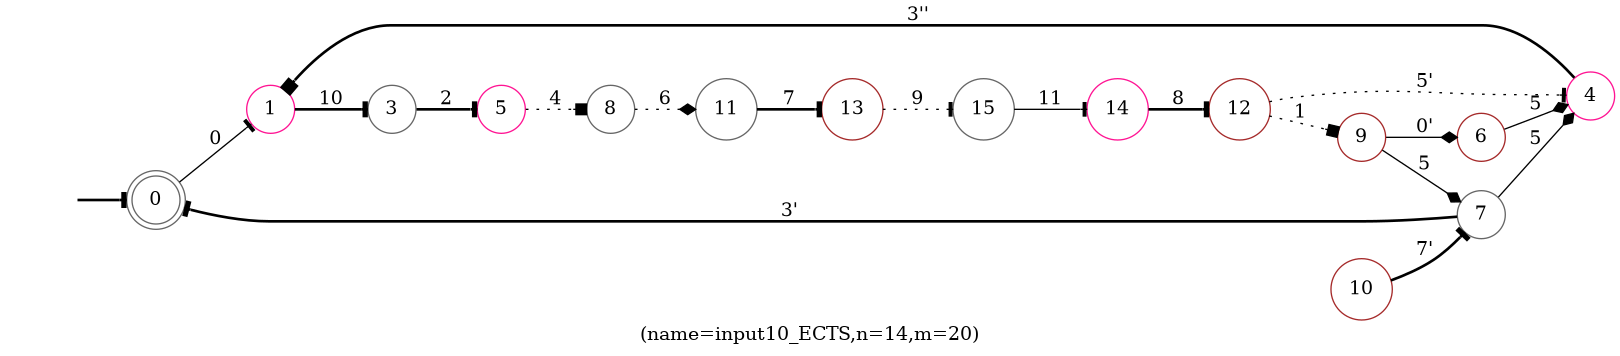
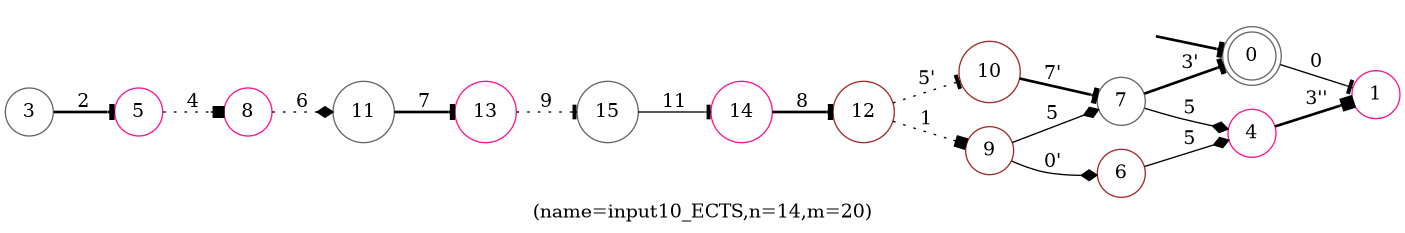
(1414, 92) -> (924, 93)
(328, 109) -> none
(611, 109) -> (248, 112)
(852, 109) -> (486, 112)
